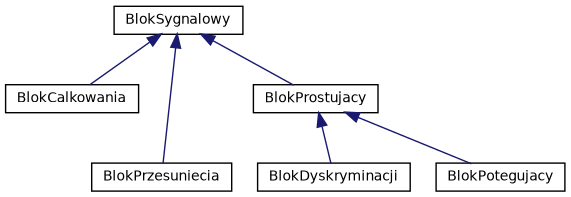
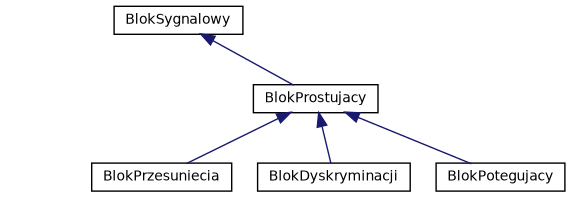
(72, 99) -> none
(169, 106) -> (232, 141)
